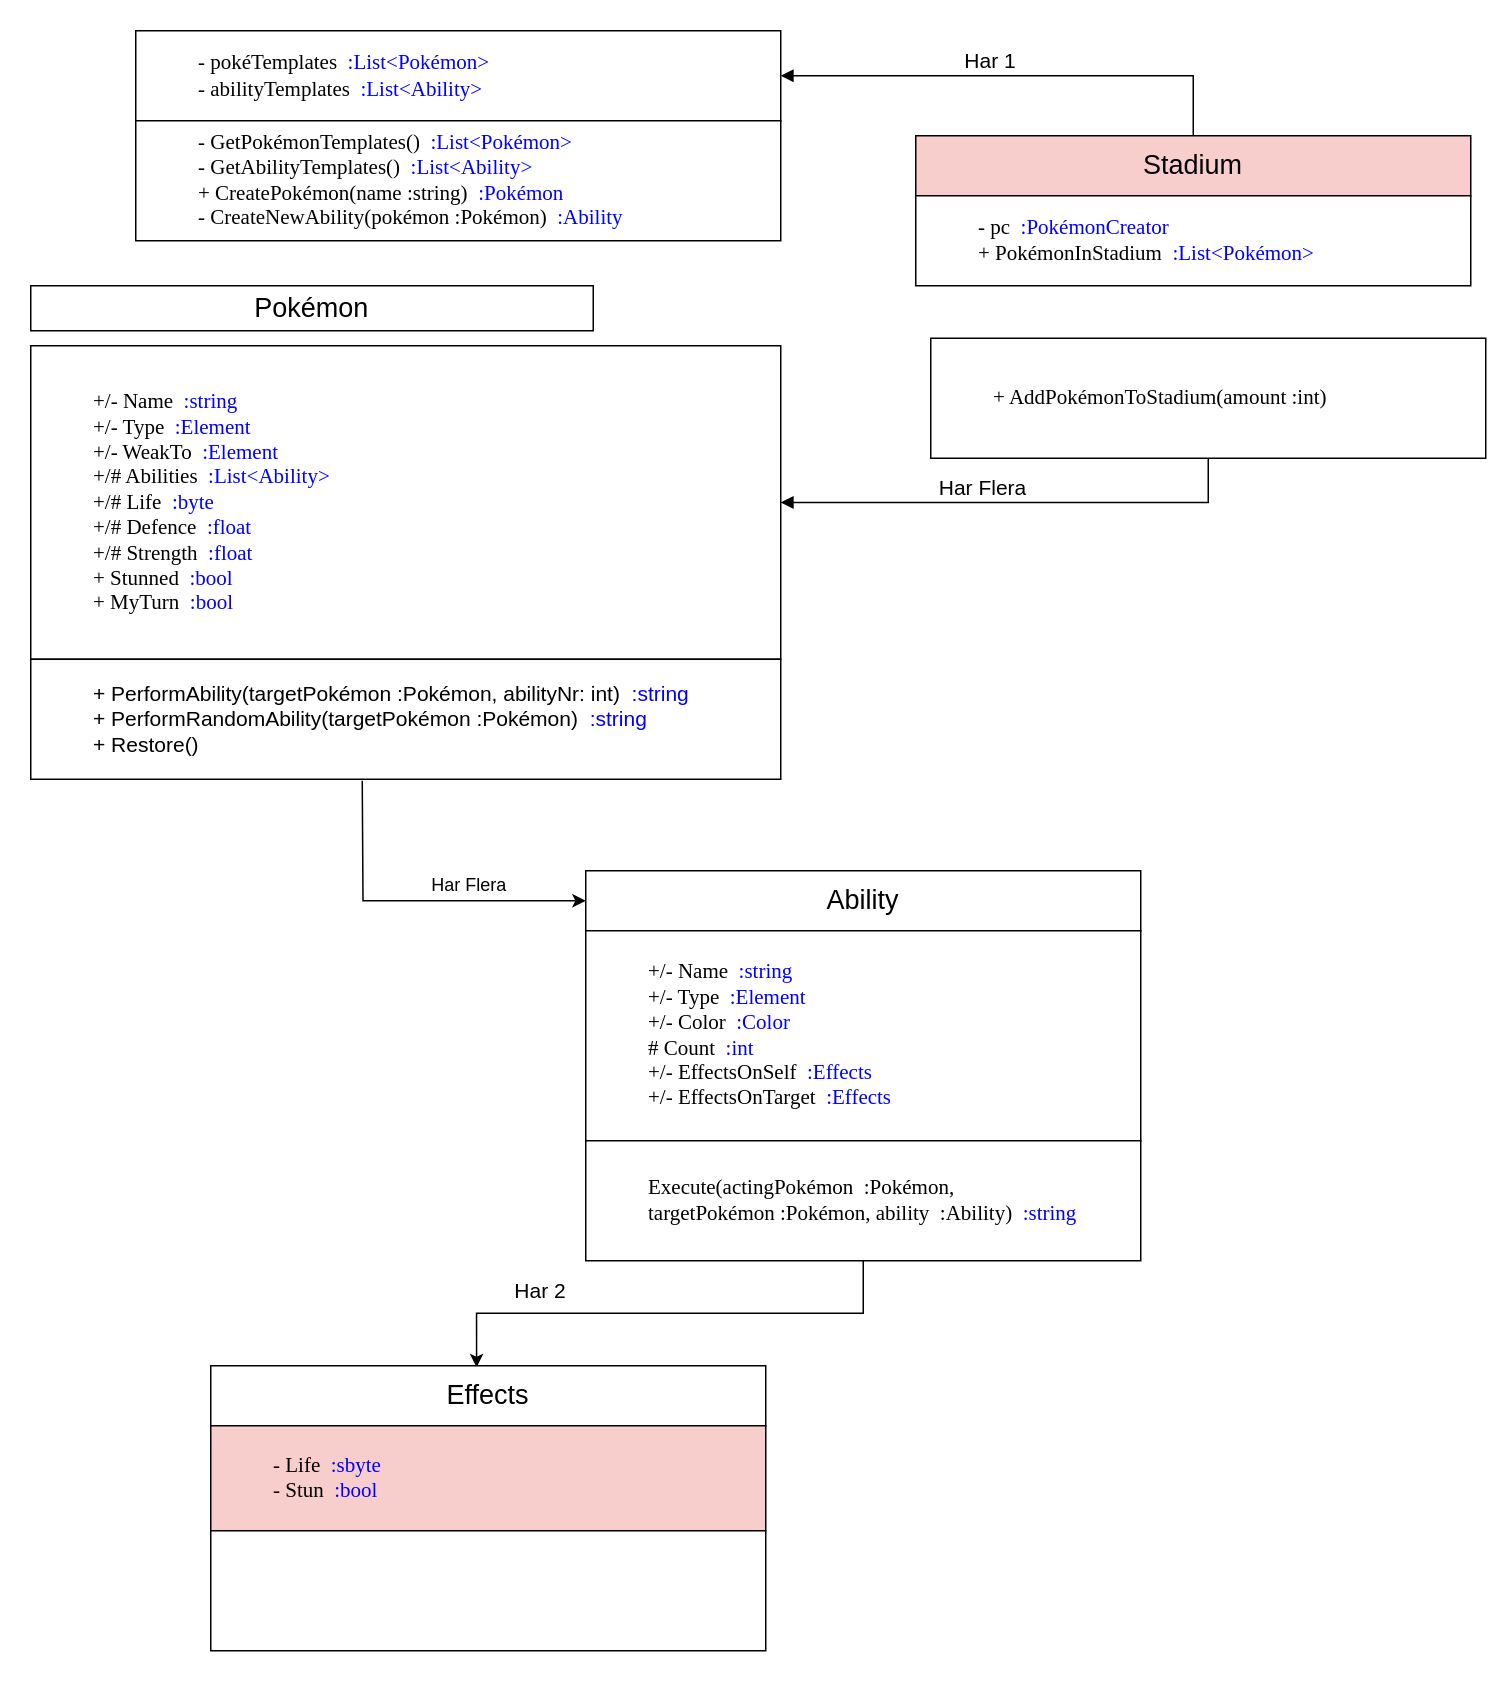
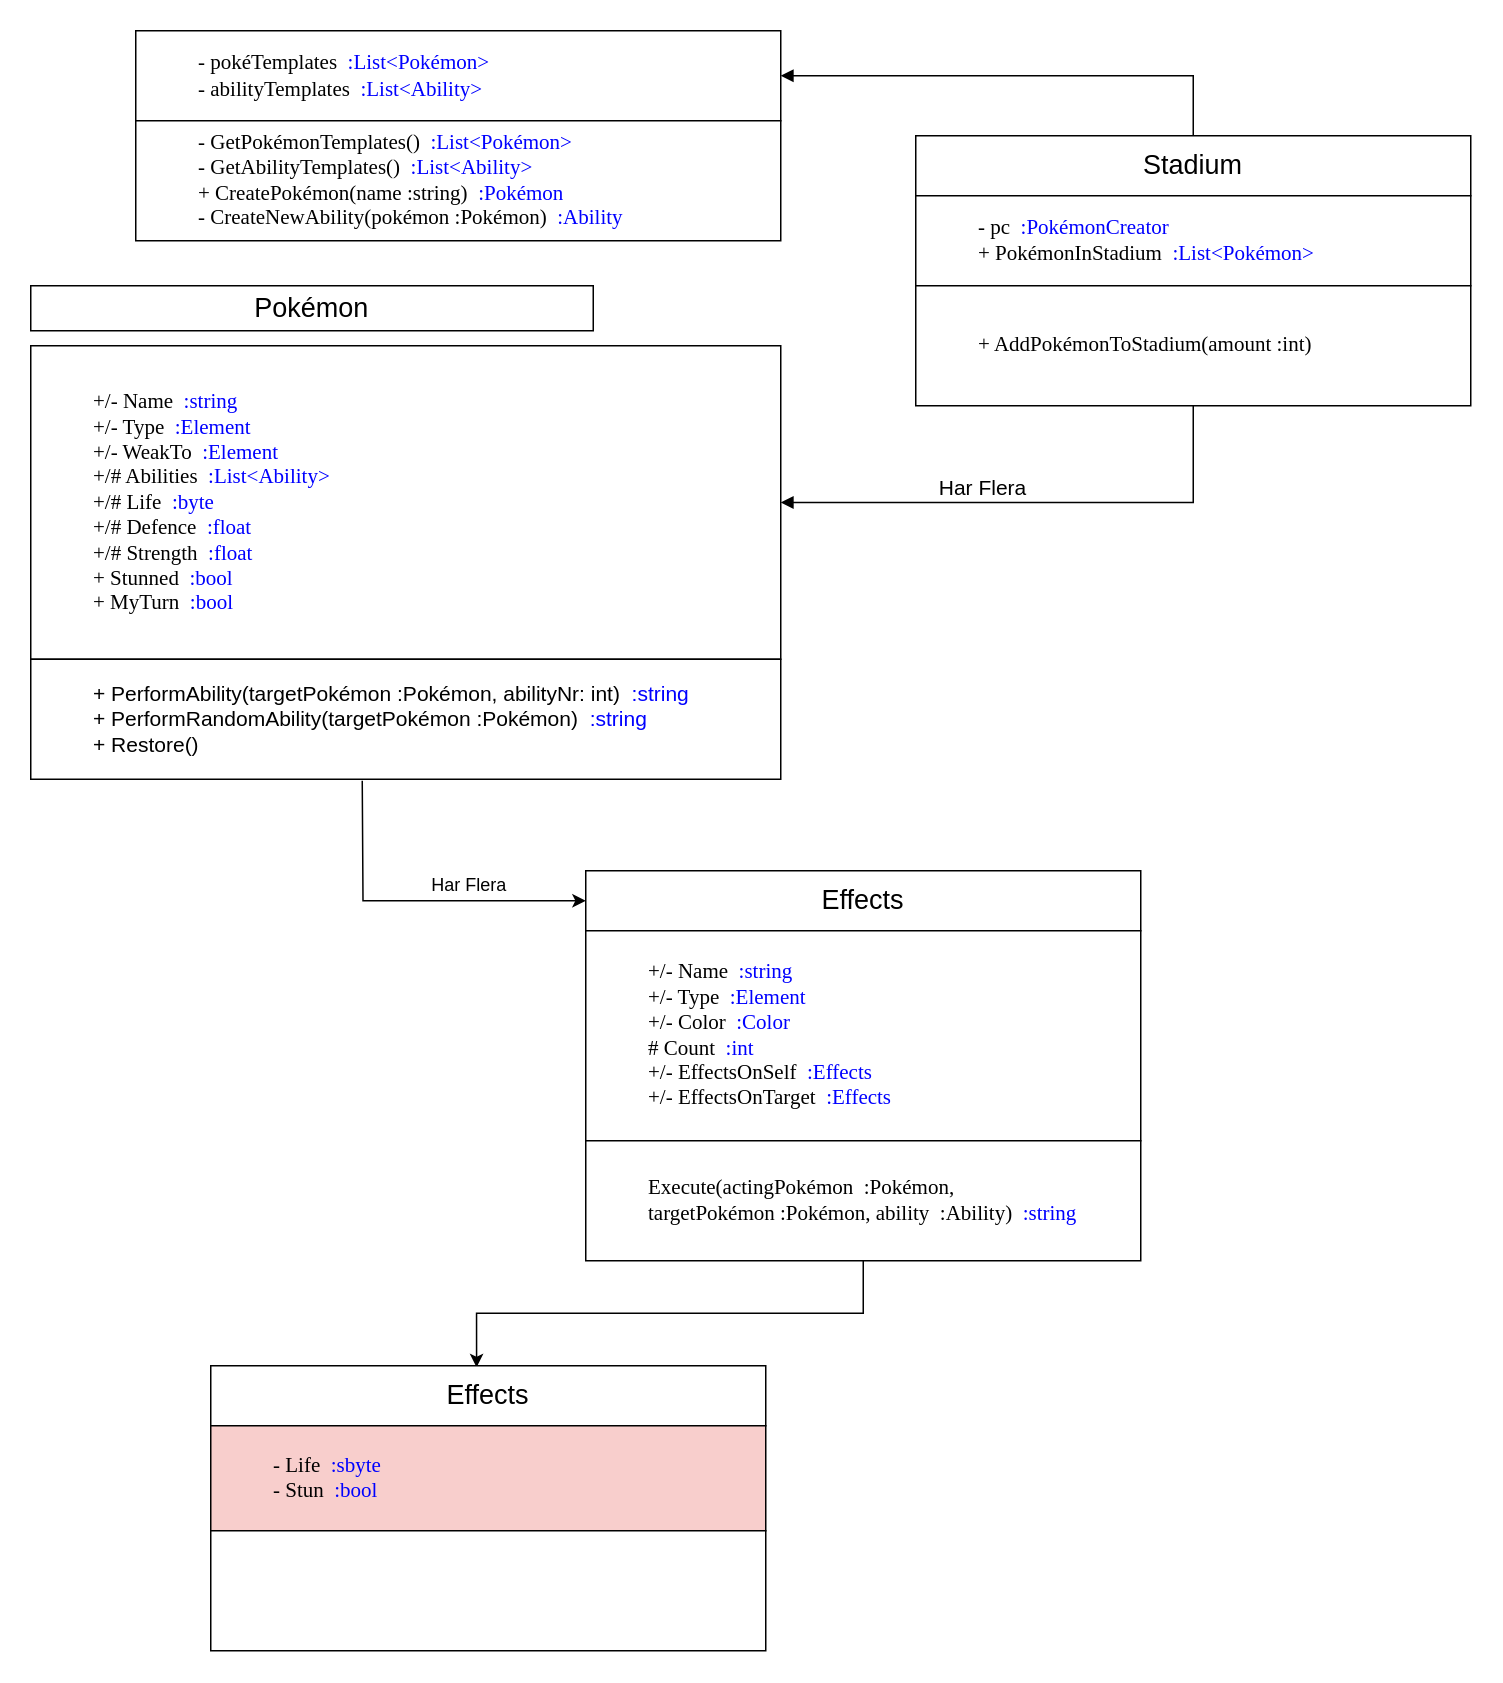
(991, 61) -> none
(1193, 166) -> (1193, 166)
(1208, 398) -> (1193, 346)
(863, 901) -> (863, 901)
(541, 1291) -> none
